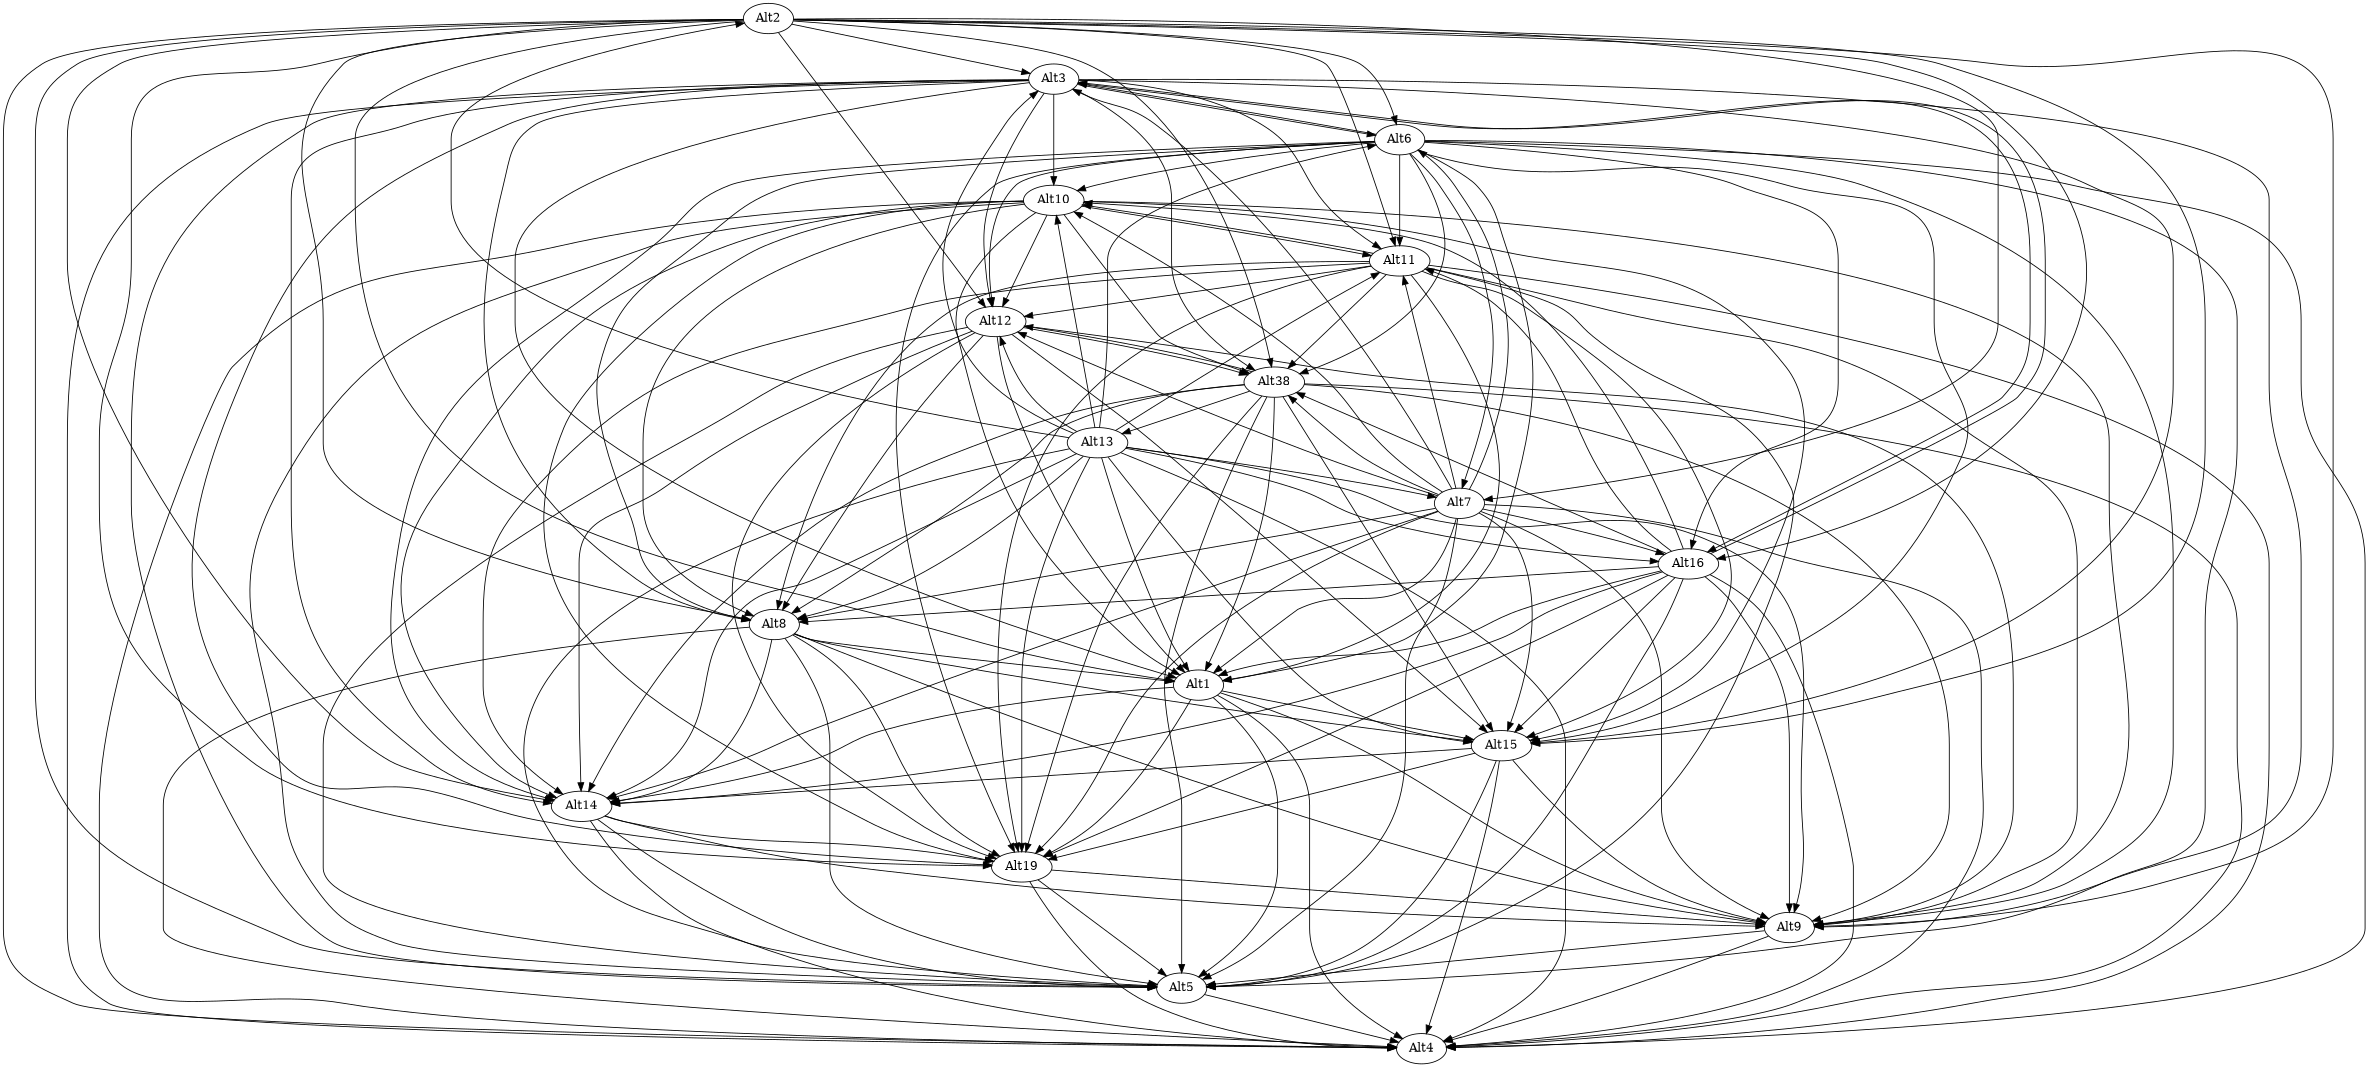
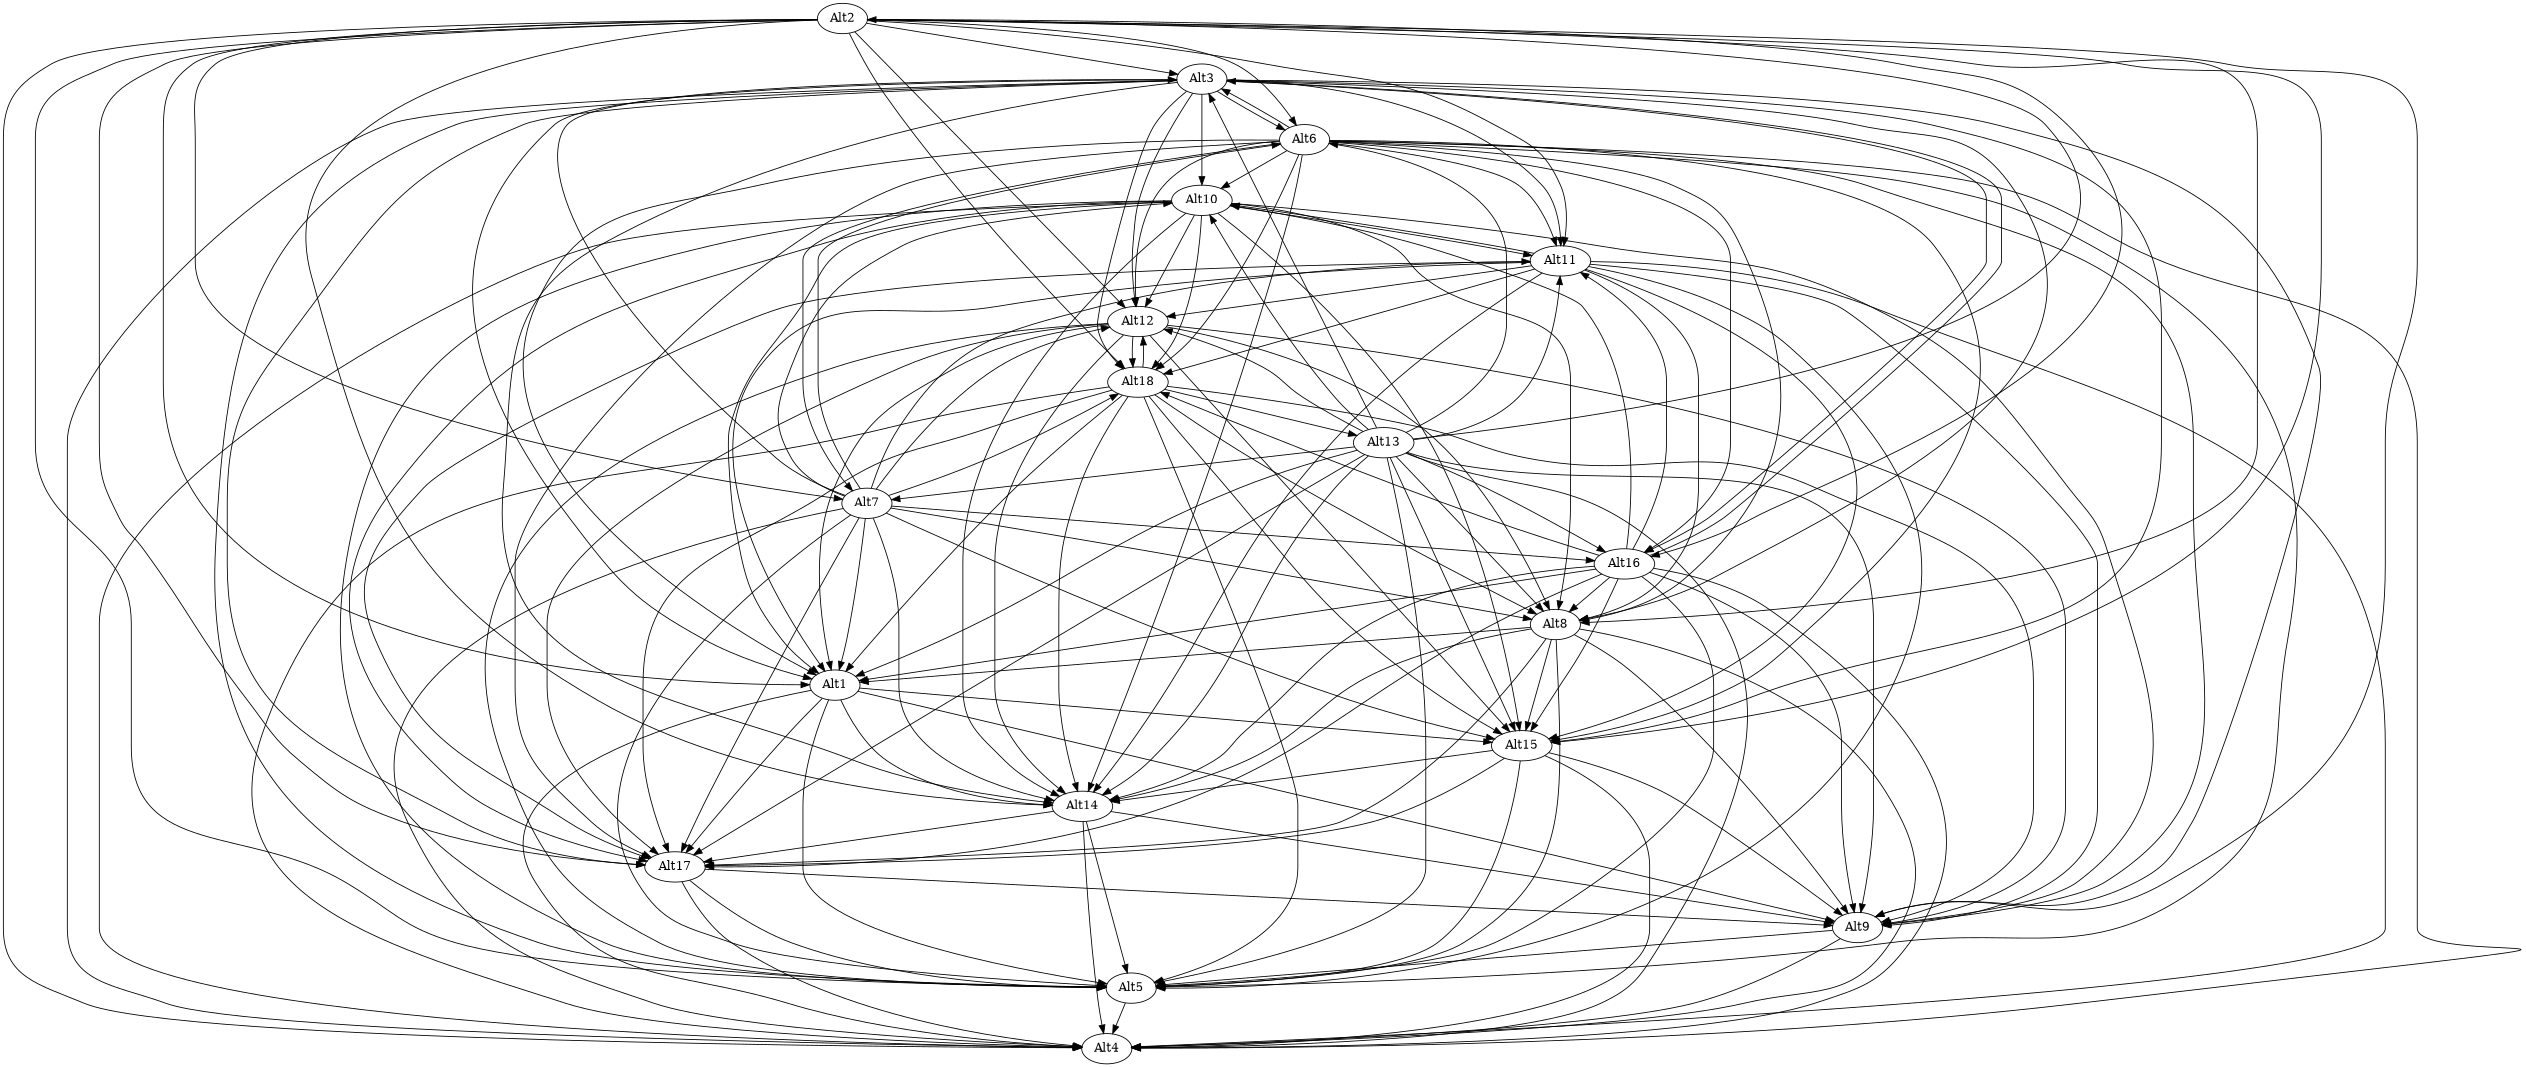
(1274, 382) -> (1138, 382)
(1661, 691) -> none
(1022, 867) -> (675, 867)
